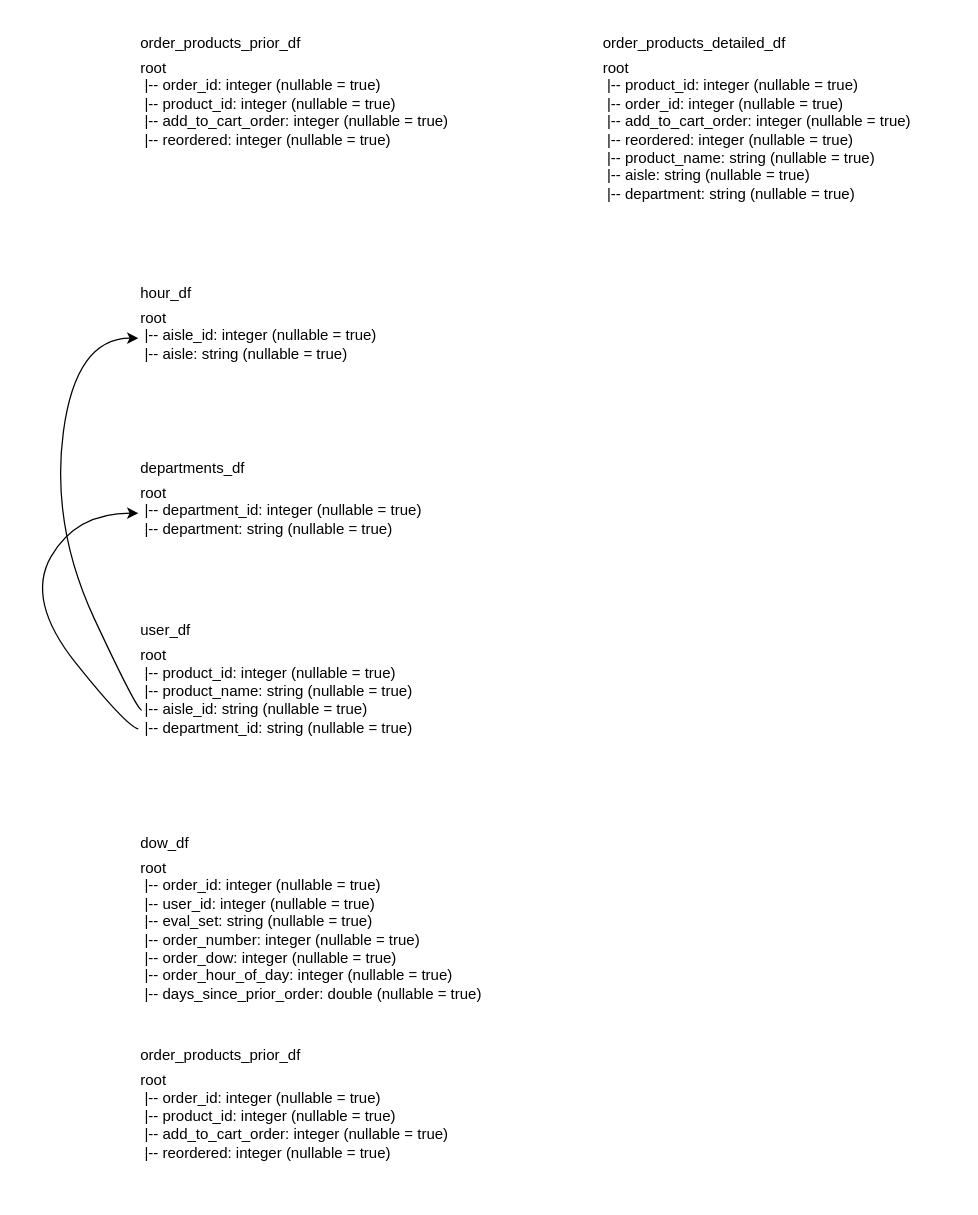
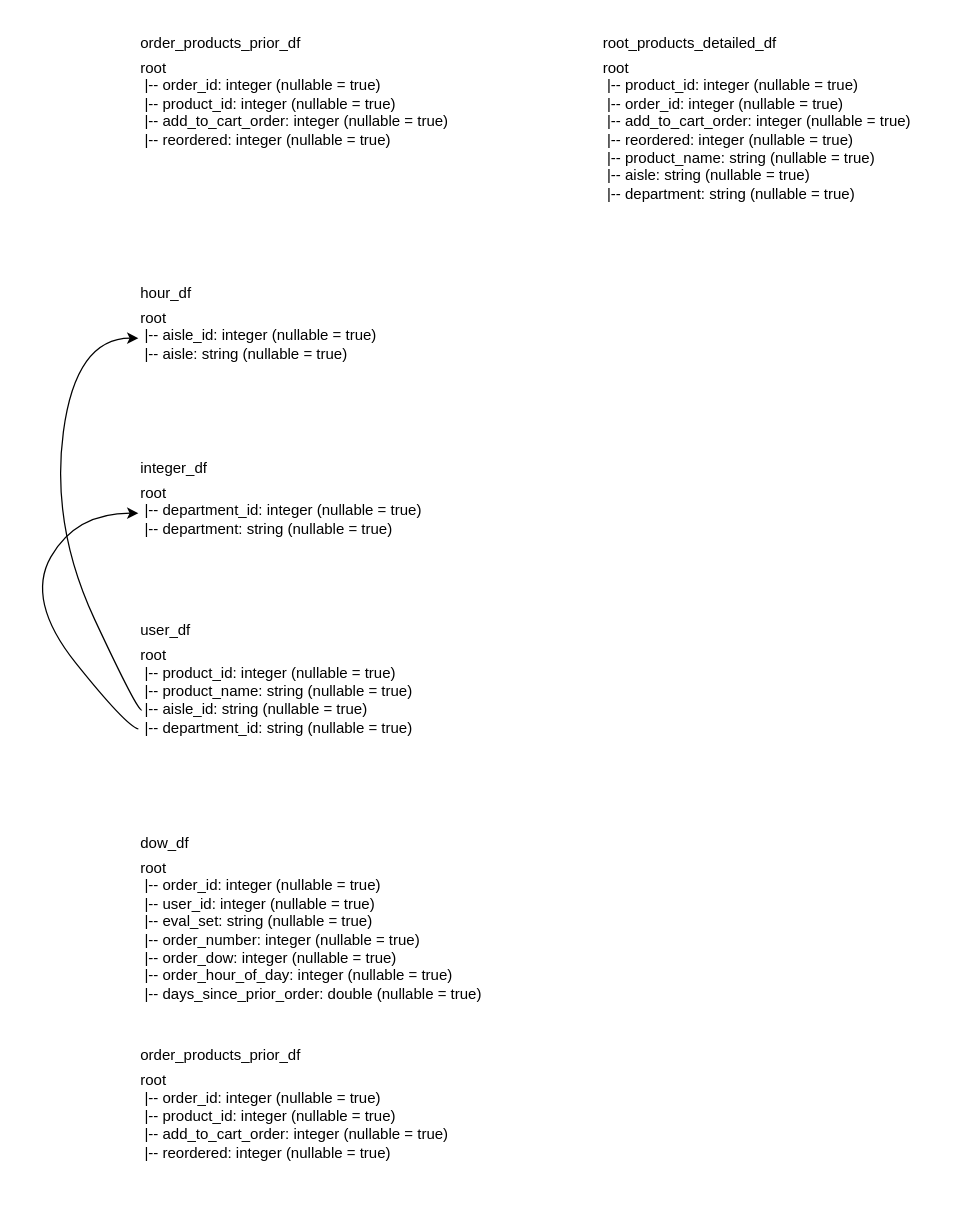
(708, 43) -> (704, 43)
(199, 468) -> (181, 468)
